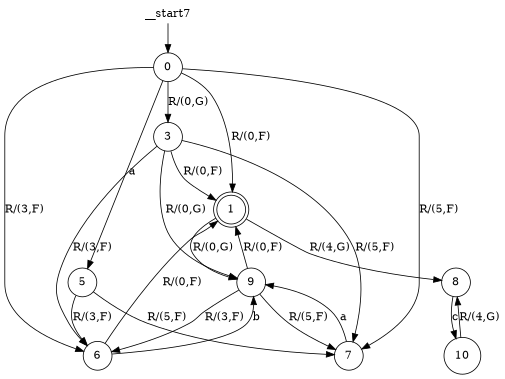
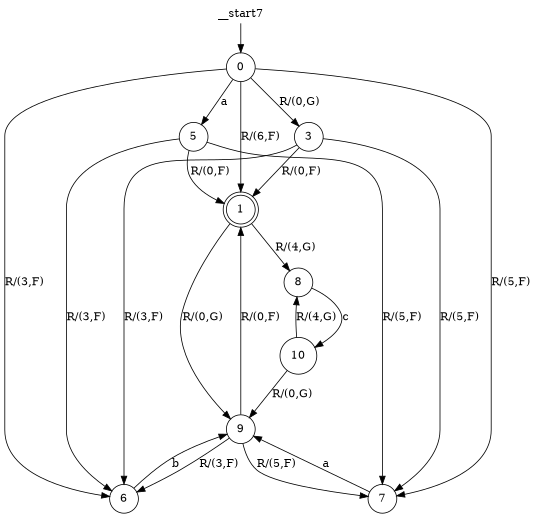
(251, 137) -> (260, 137)
(167, 230) -> (271, 391)
(153, 279) -> (192, 181)
